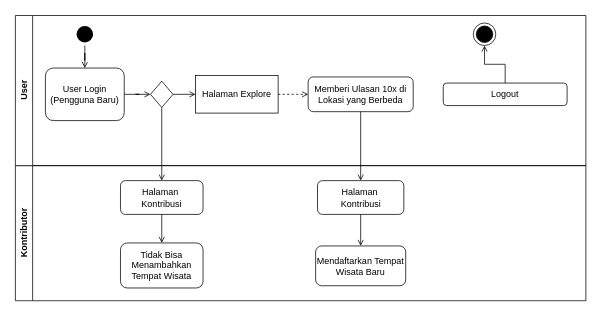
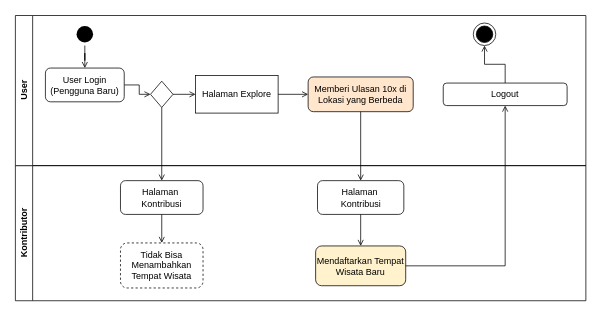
(85, 94) -> (85, 85)
(292, 94) -> (292, 94)
(360, 94) -> (360, 94)
none -> (505, 236)
(162, 265) -> (162, 265)
(360, 266) -> (360, 266)
